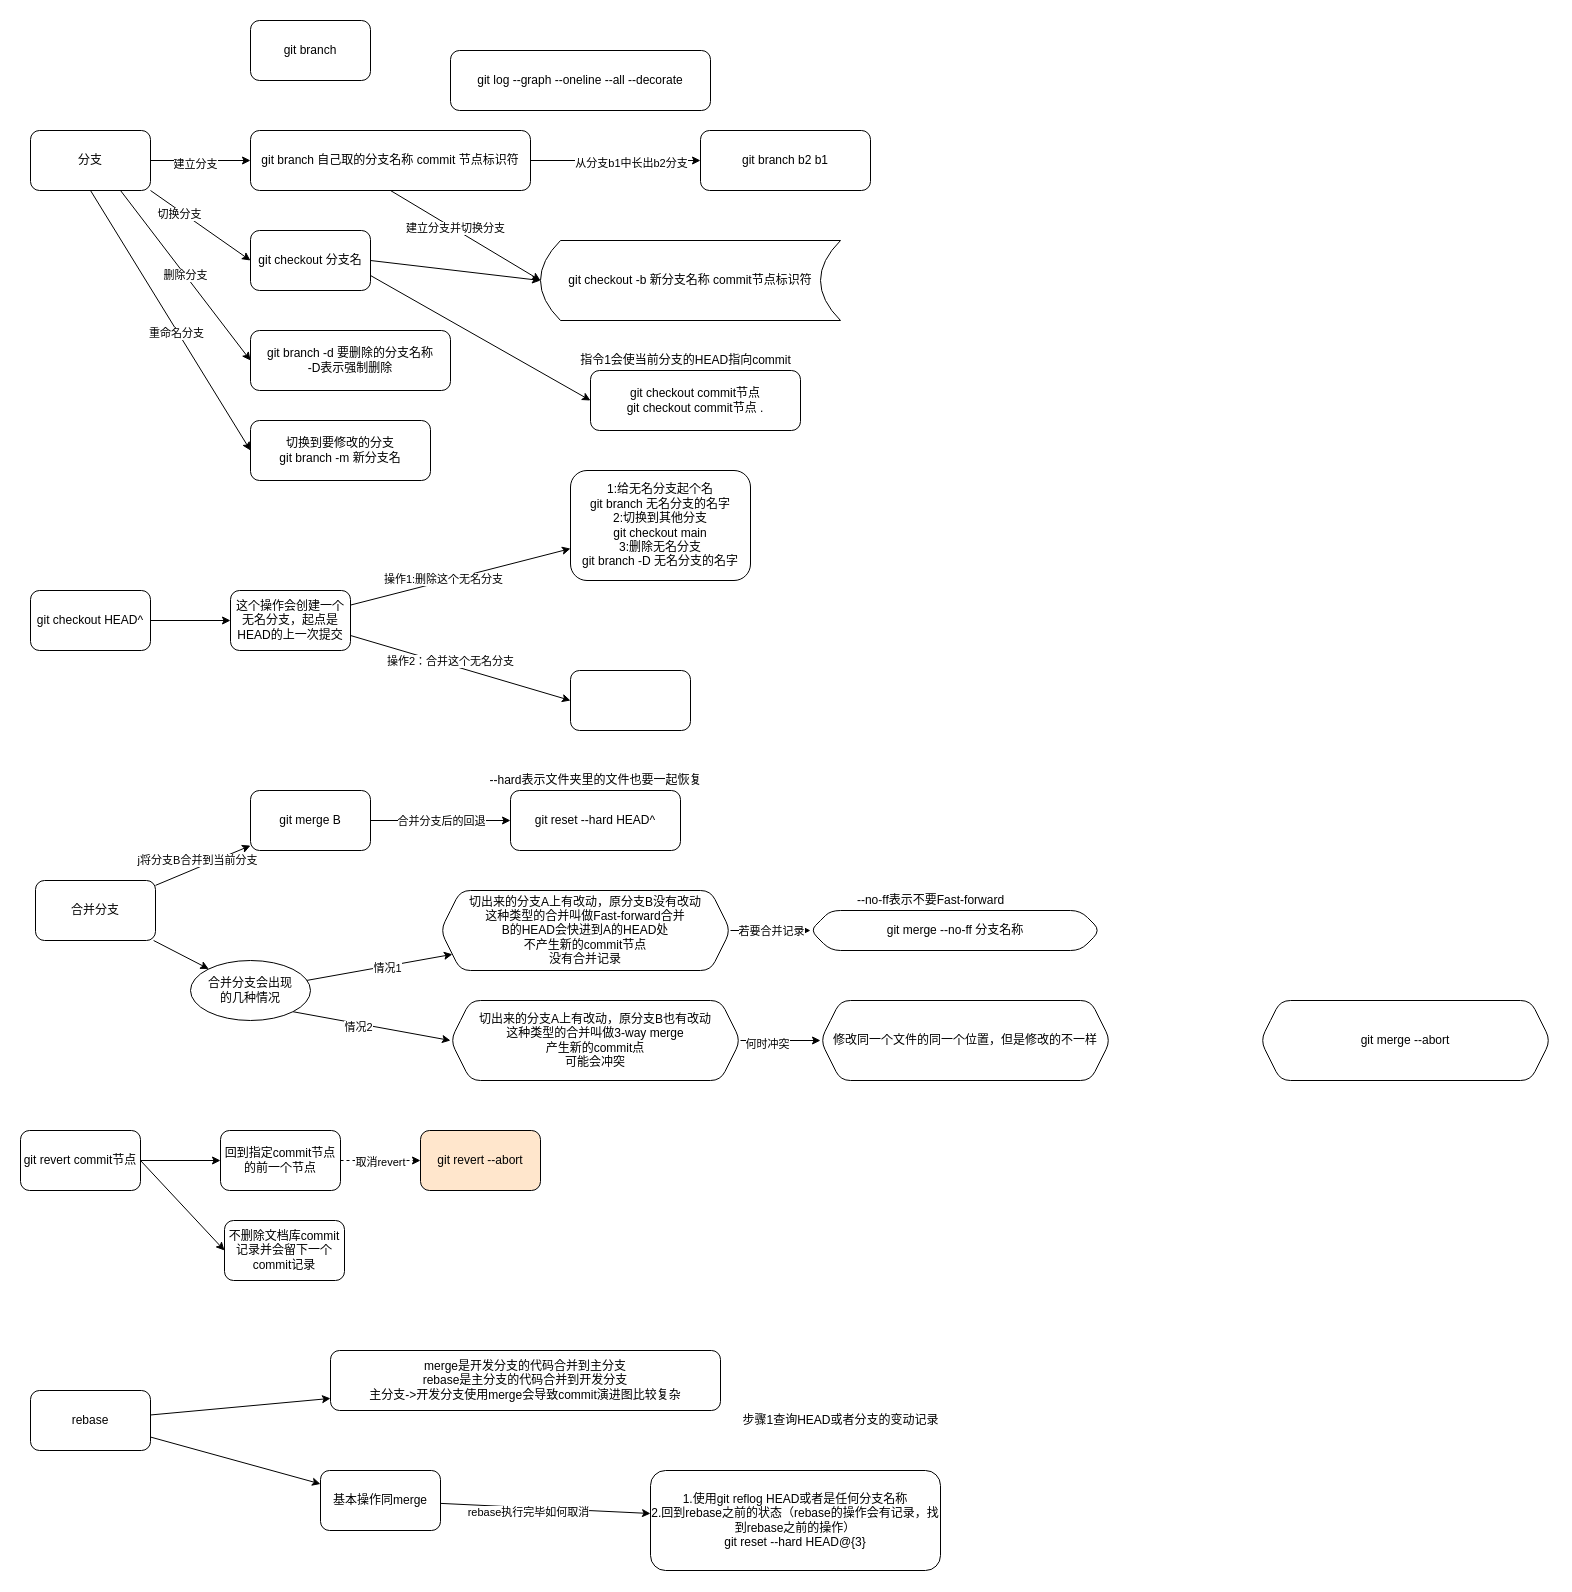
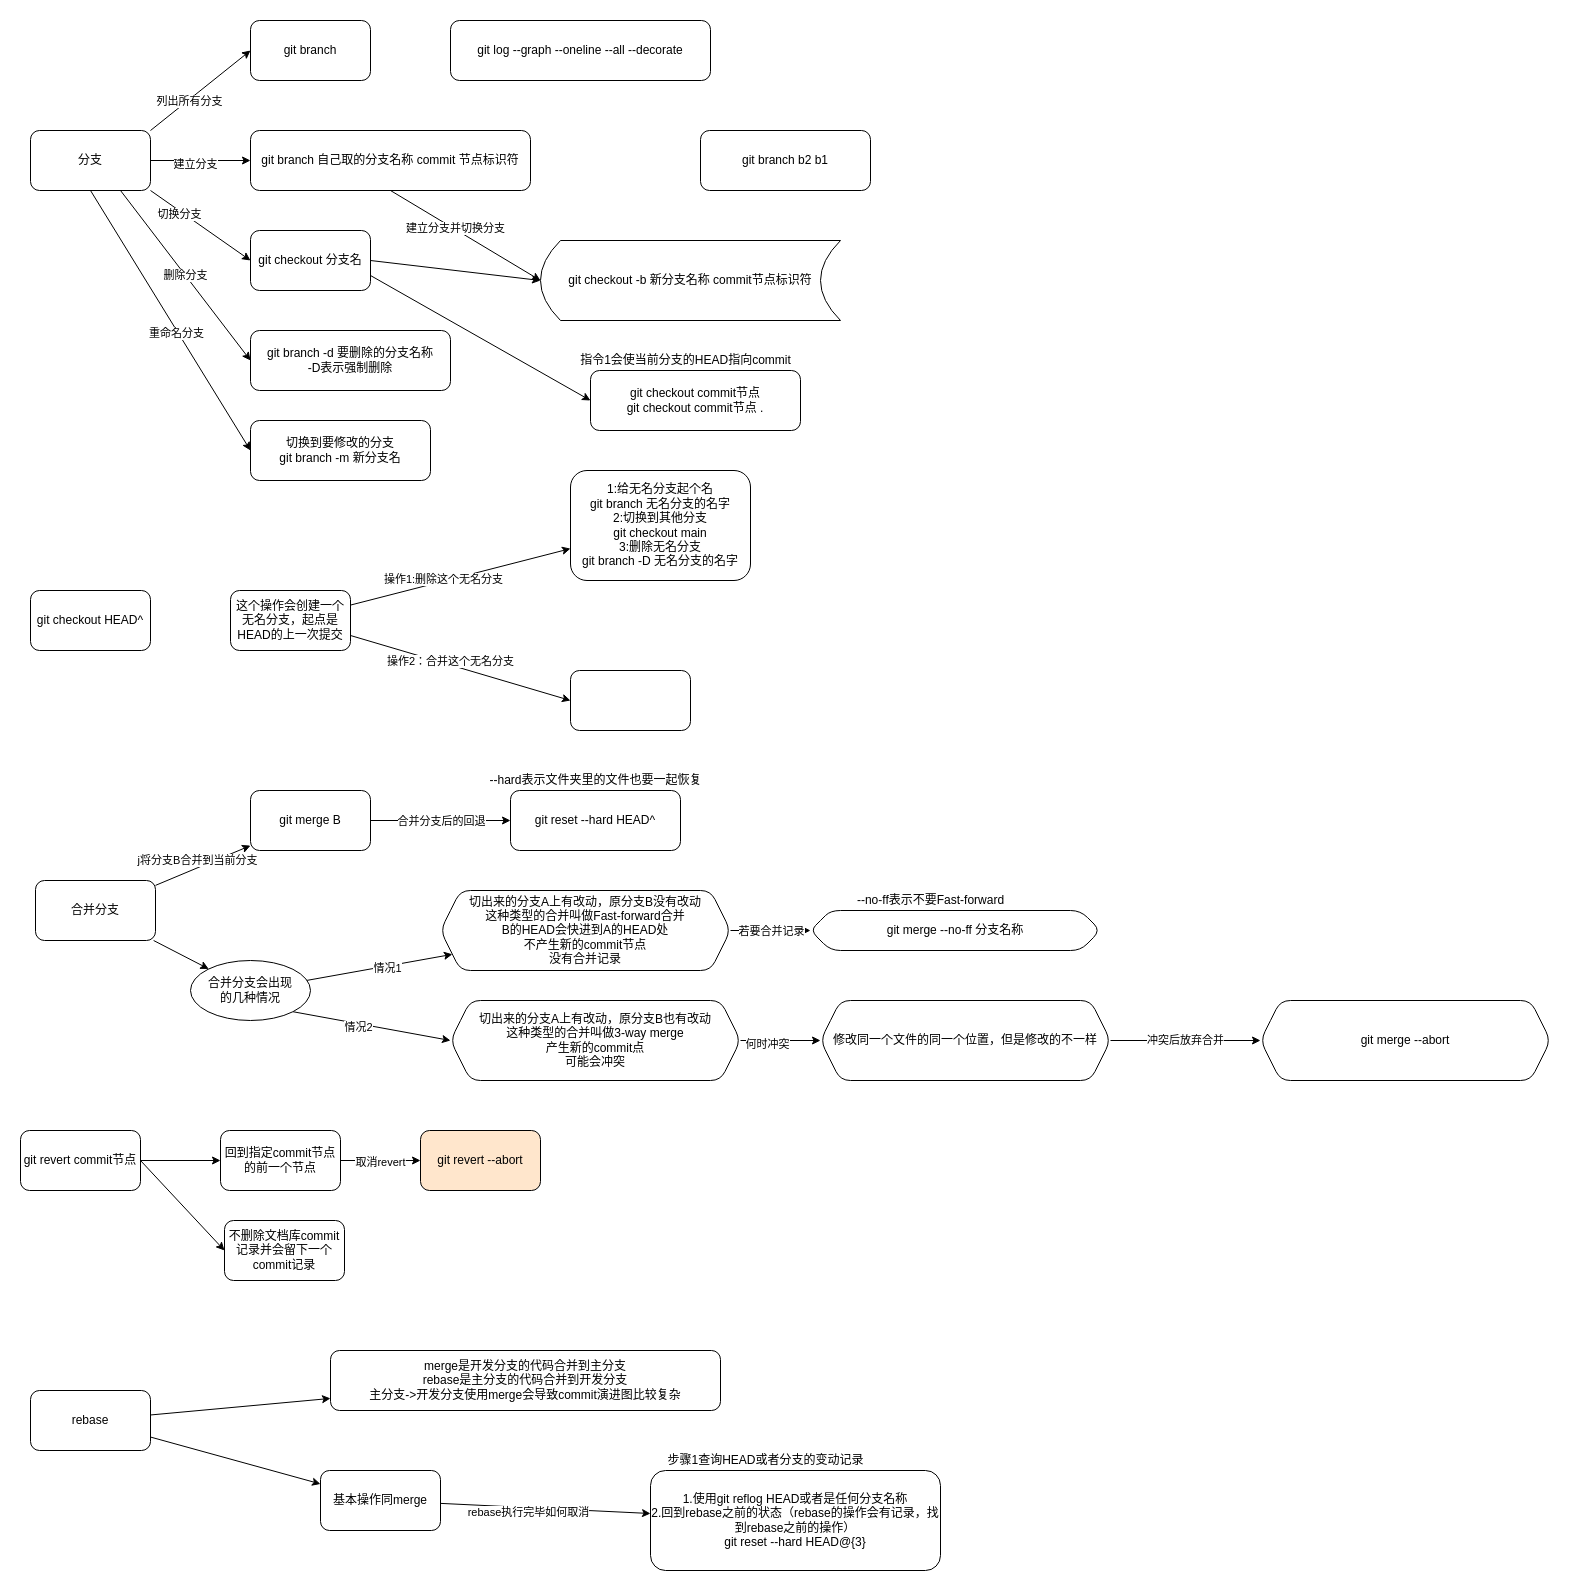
(581, 81) -> (581, 51)
none -> (198, 93)
(612, 161) -> none
(187, 621) -> none
none -> (1182, 1041)
(348, 1161) -> (348, 1161)
(841, 1421) -> (766, 1461)
